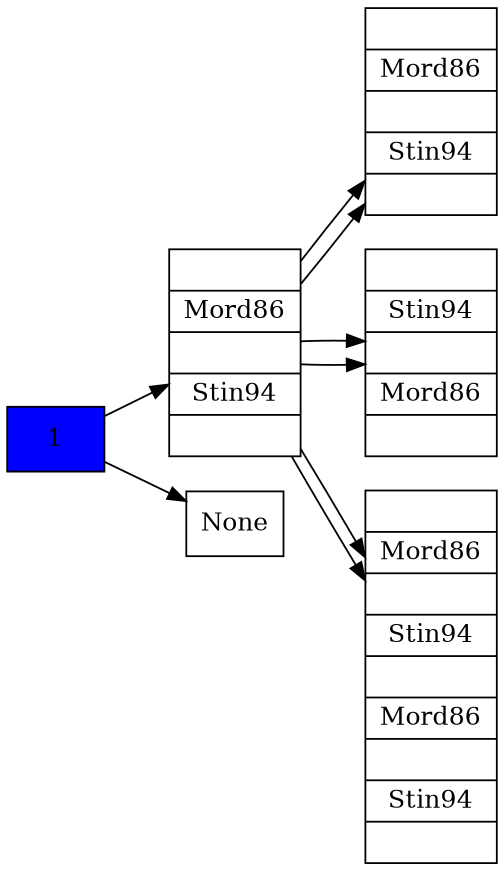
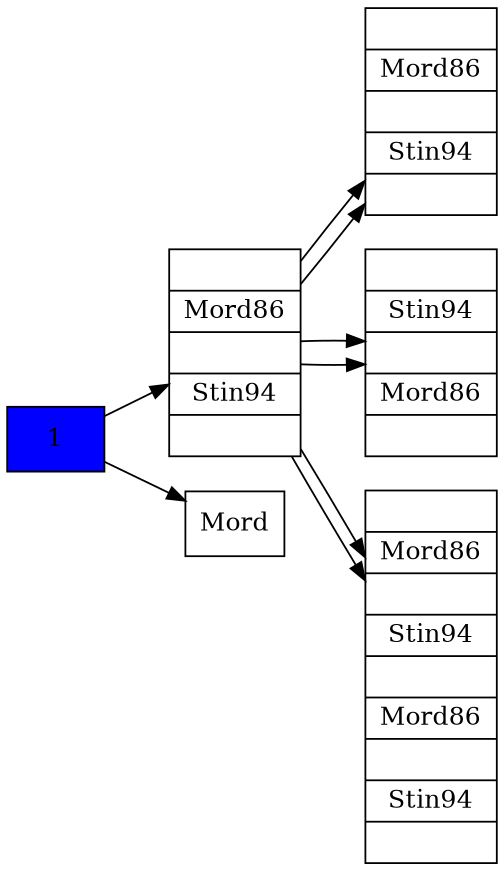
(235, 524) -> (235, 524)
